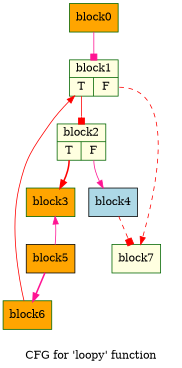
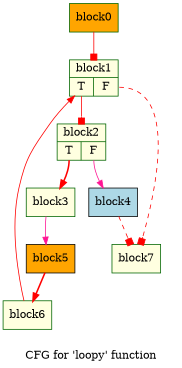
(94, 42) -> (94, 42)
(158, 153) -> (158, 153)
(51, 202) -> (51, 202)
(56, 234) -> (45, 227)
(41, 283) -> (41, 283)
(27, 315) -> (27, 315)
